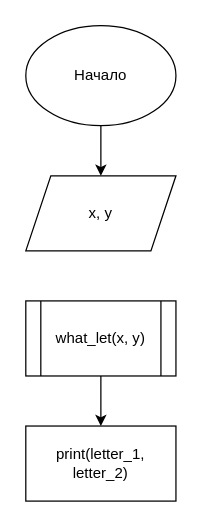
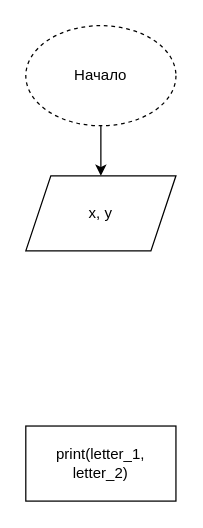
(101, 76) -> (101, 76)
(101, 338) -> none
(101, 397) -> none
